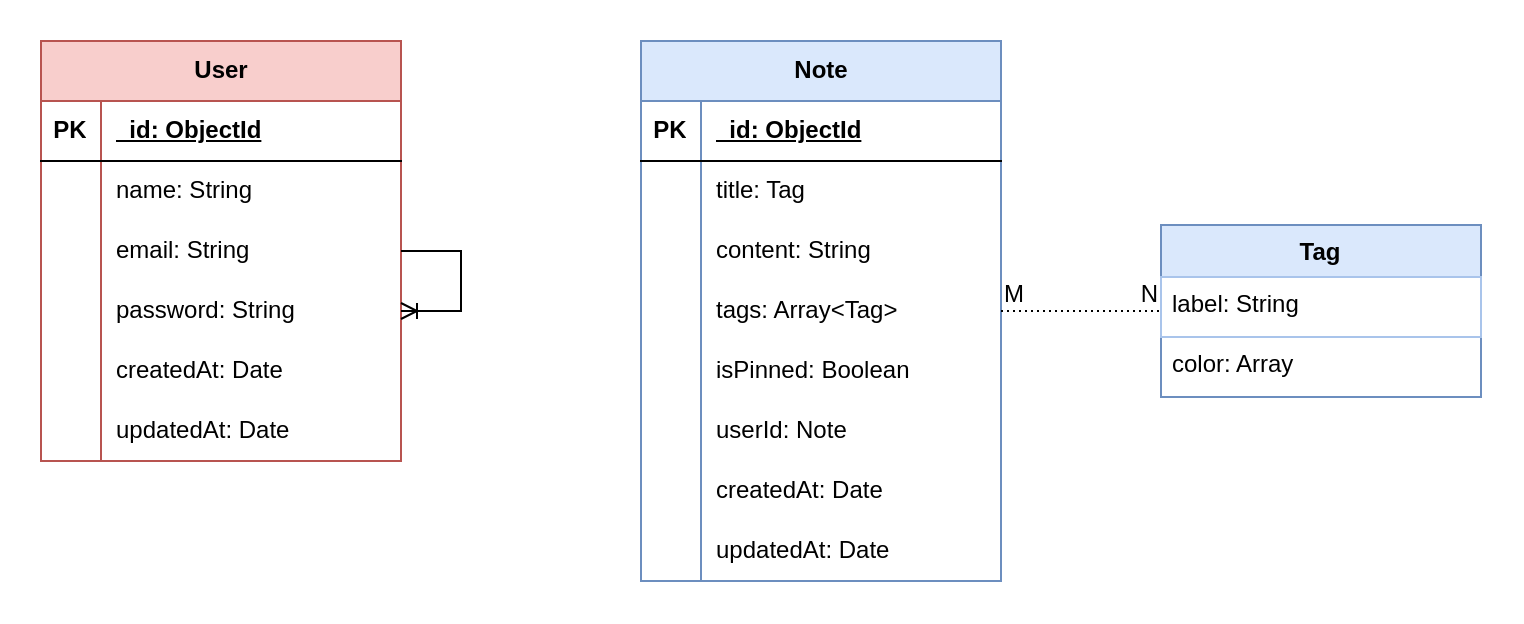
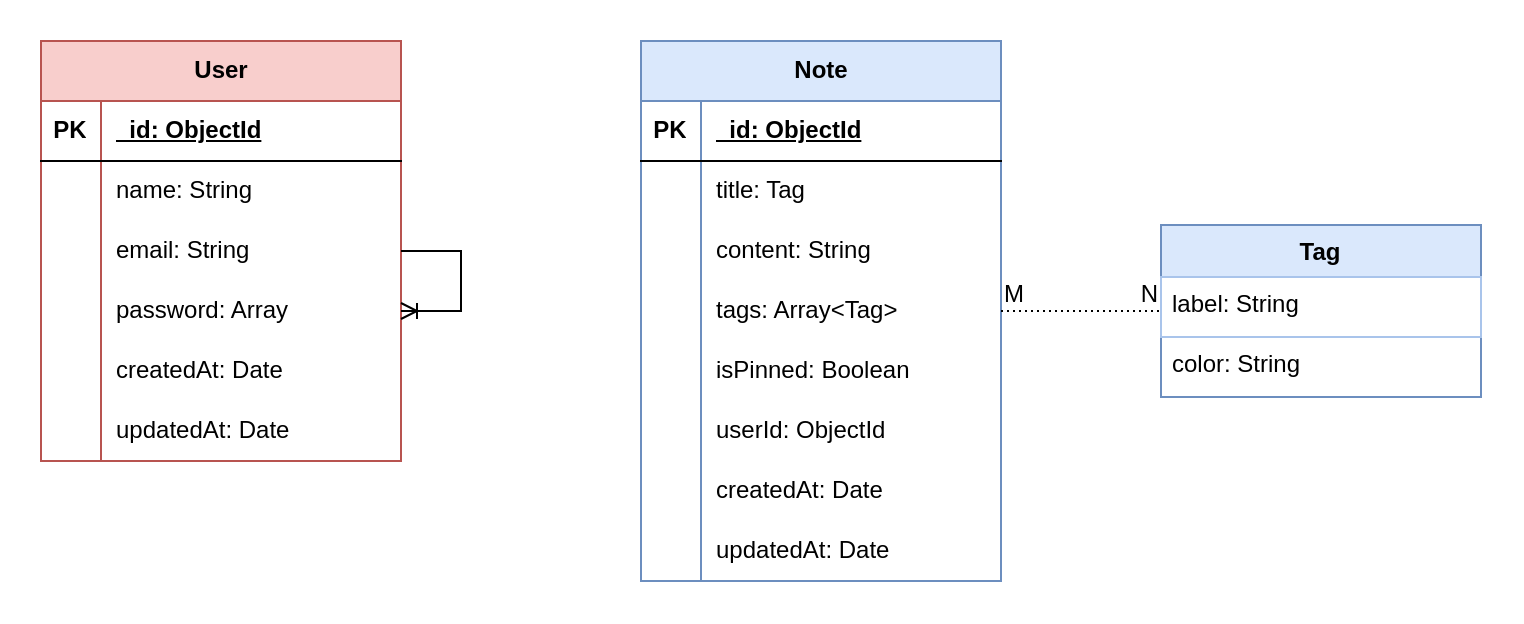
(215, 311) -> (212, 311)
(1244, 365) -> (1248, 365)
(791, 431) -> (818, 431)
